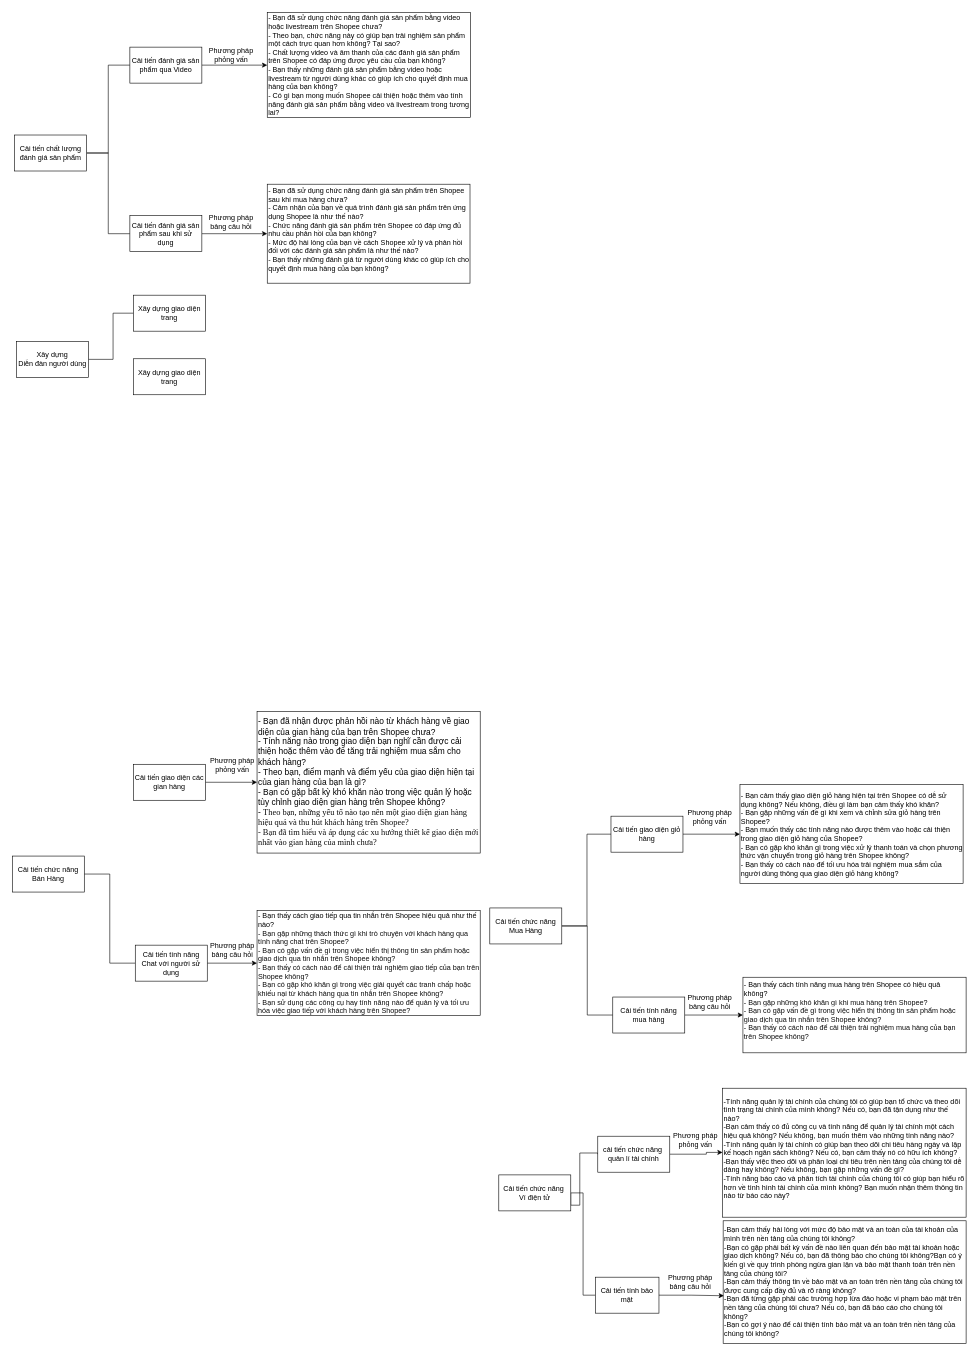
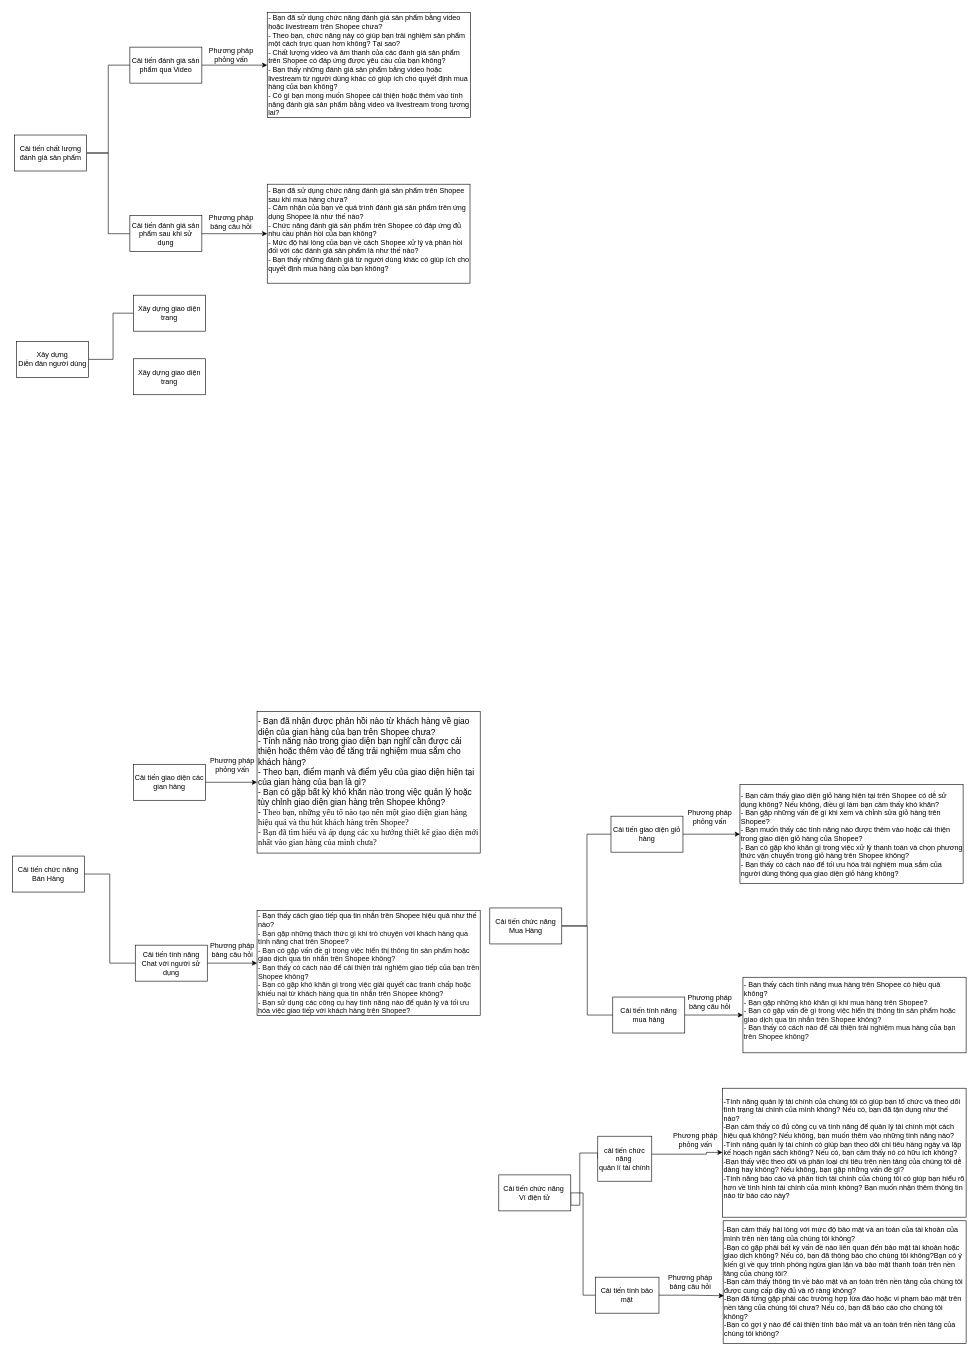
(634, 1154) -> (625, 1159)
